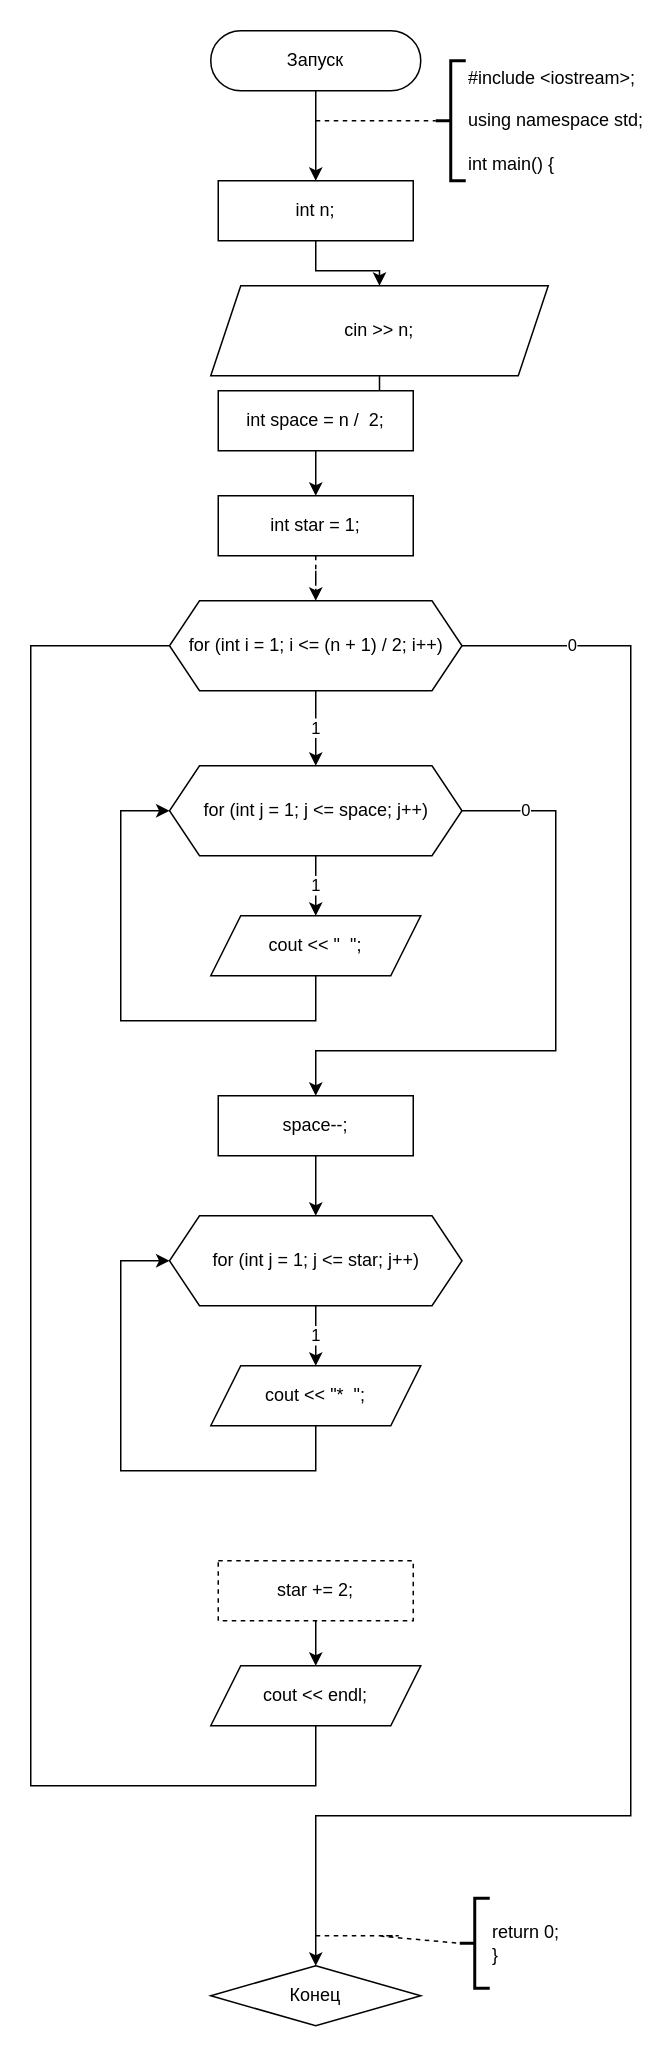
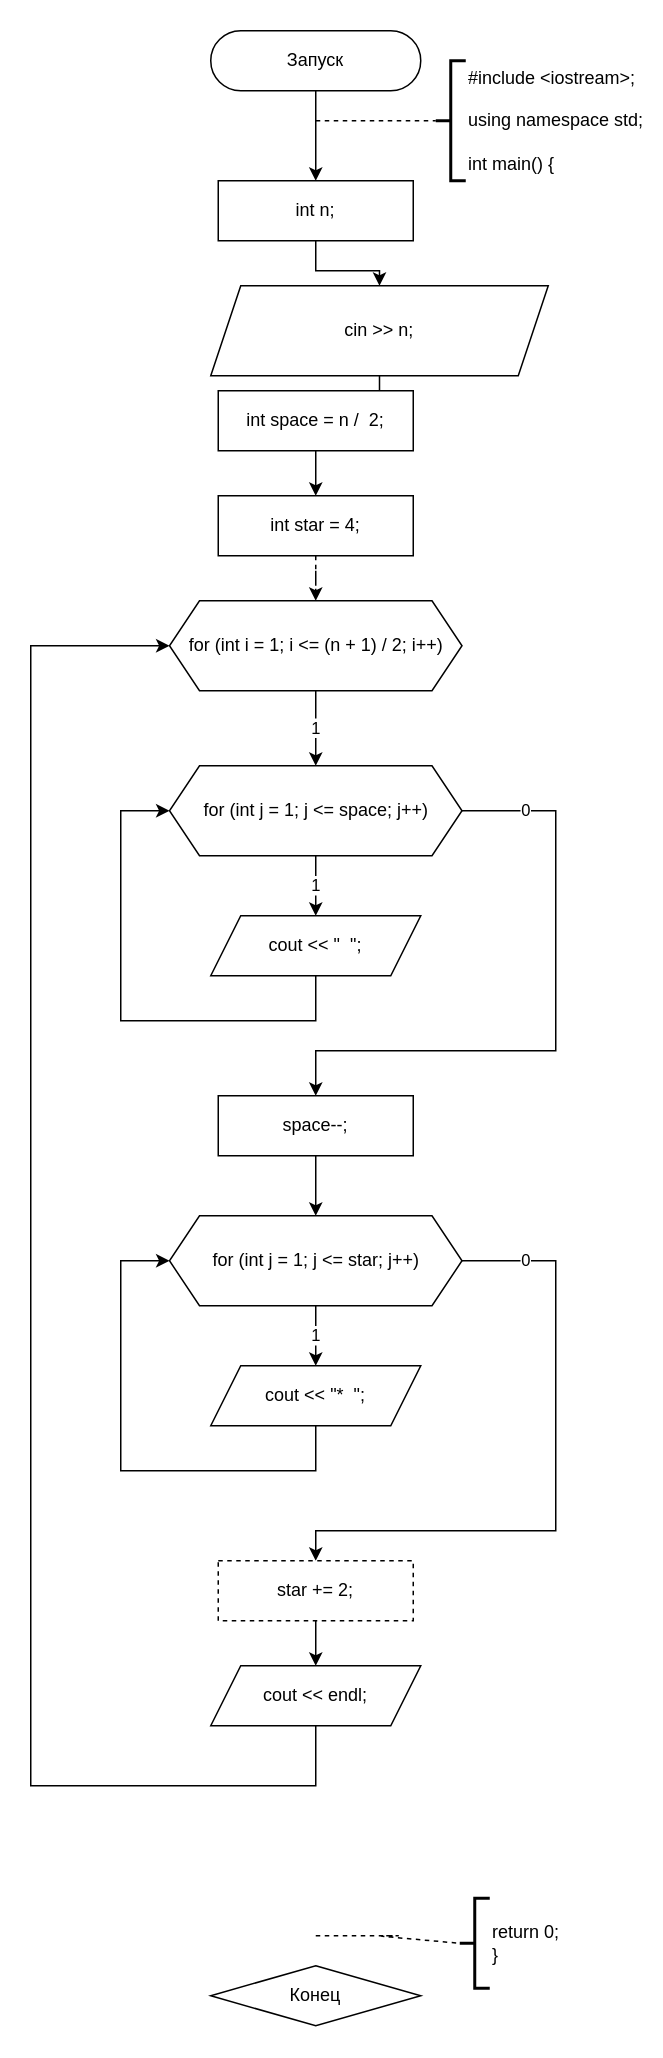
(316, 526) -> (316, 526)
(162, 646) -> (158, 646)
(631, 1374) -> none
none -> (556, 1479)
